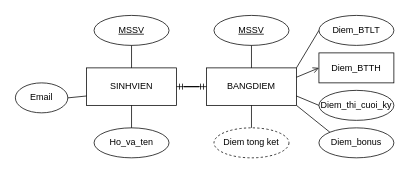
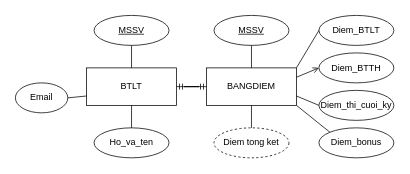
(357, 68) -> (357, 68)
(132, 87) -> (132, 87)
